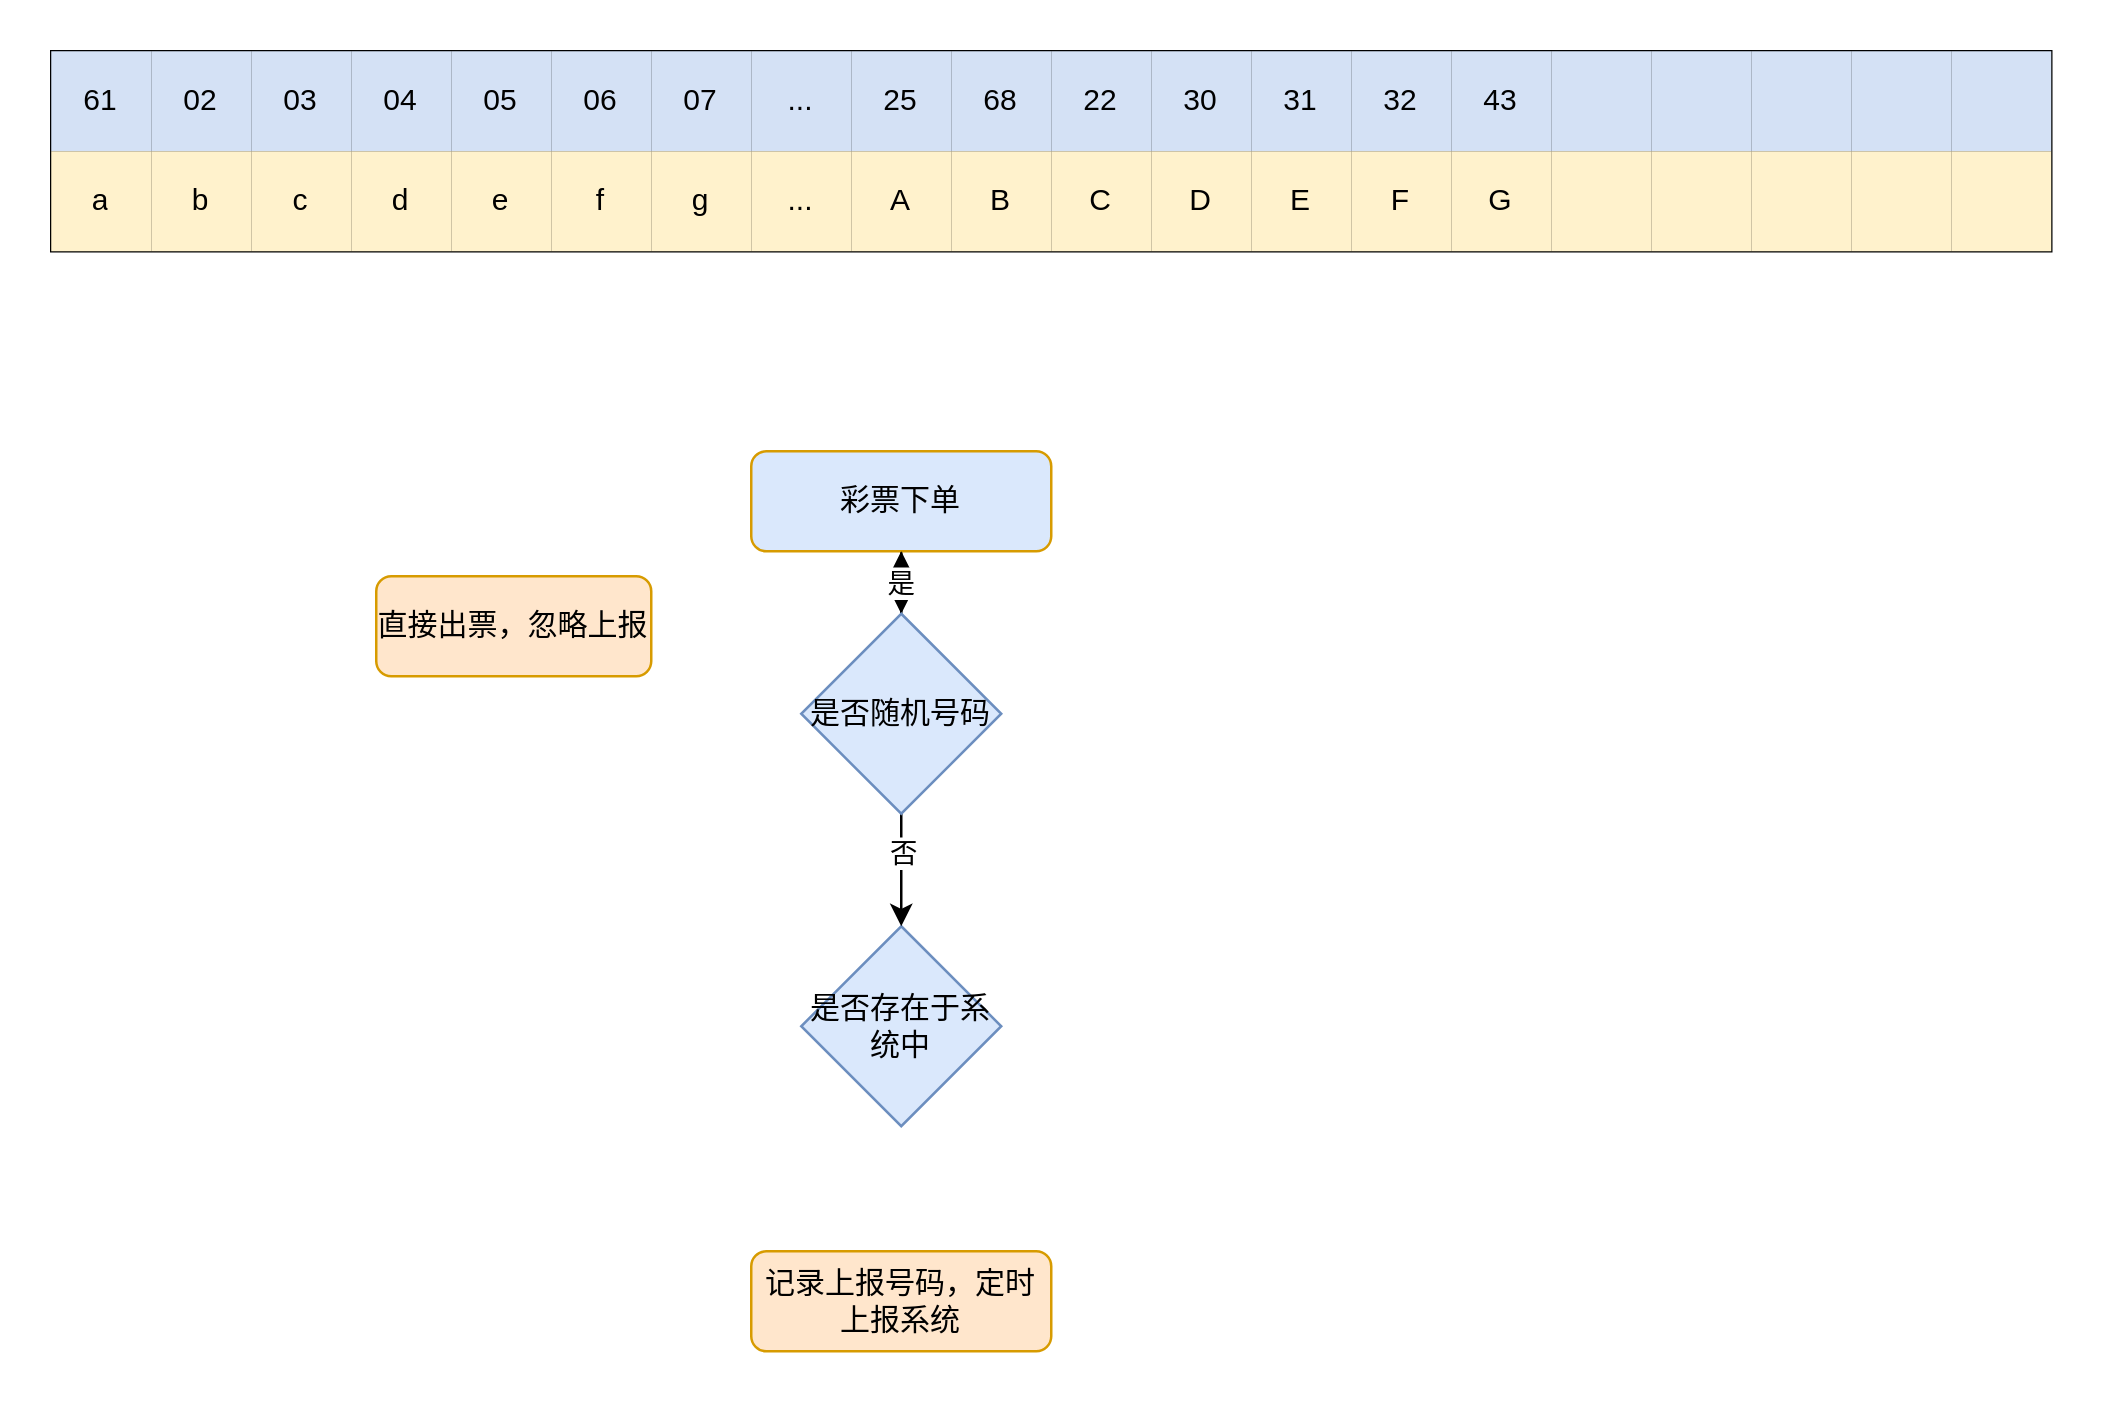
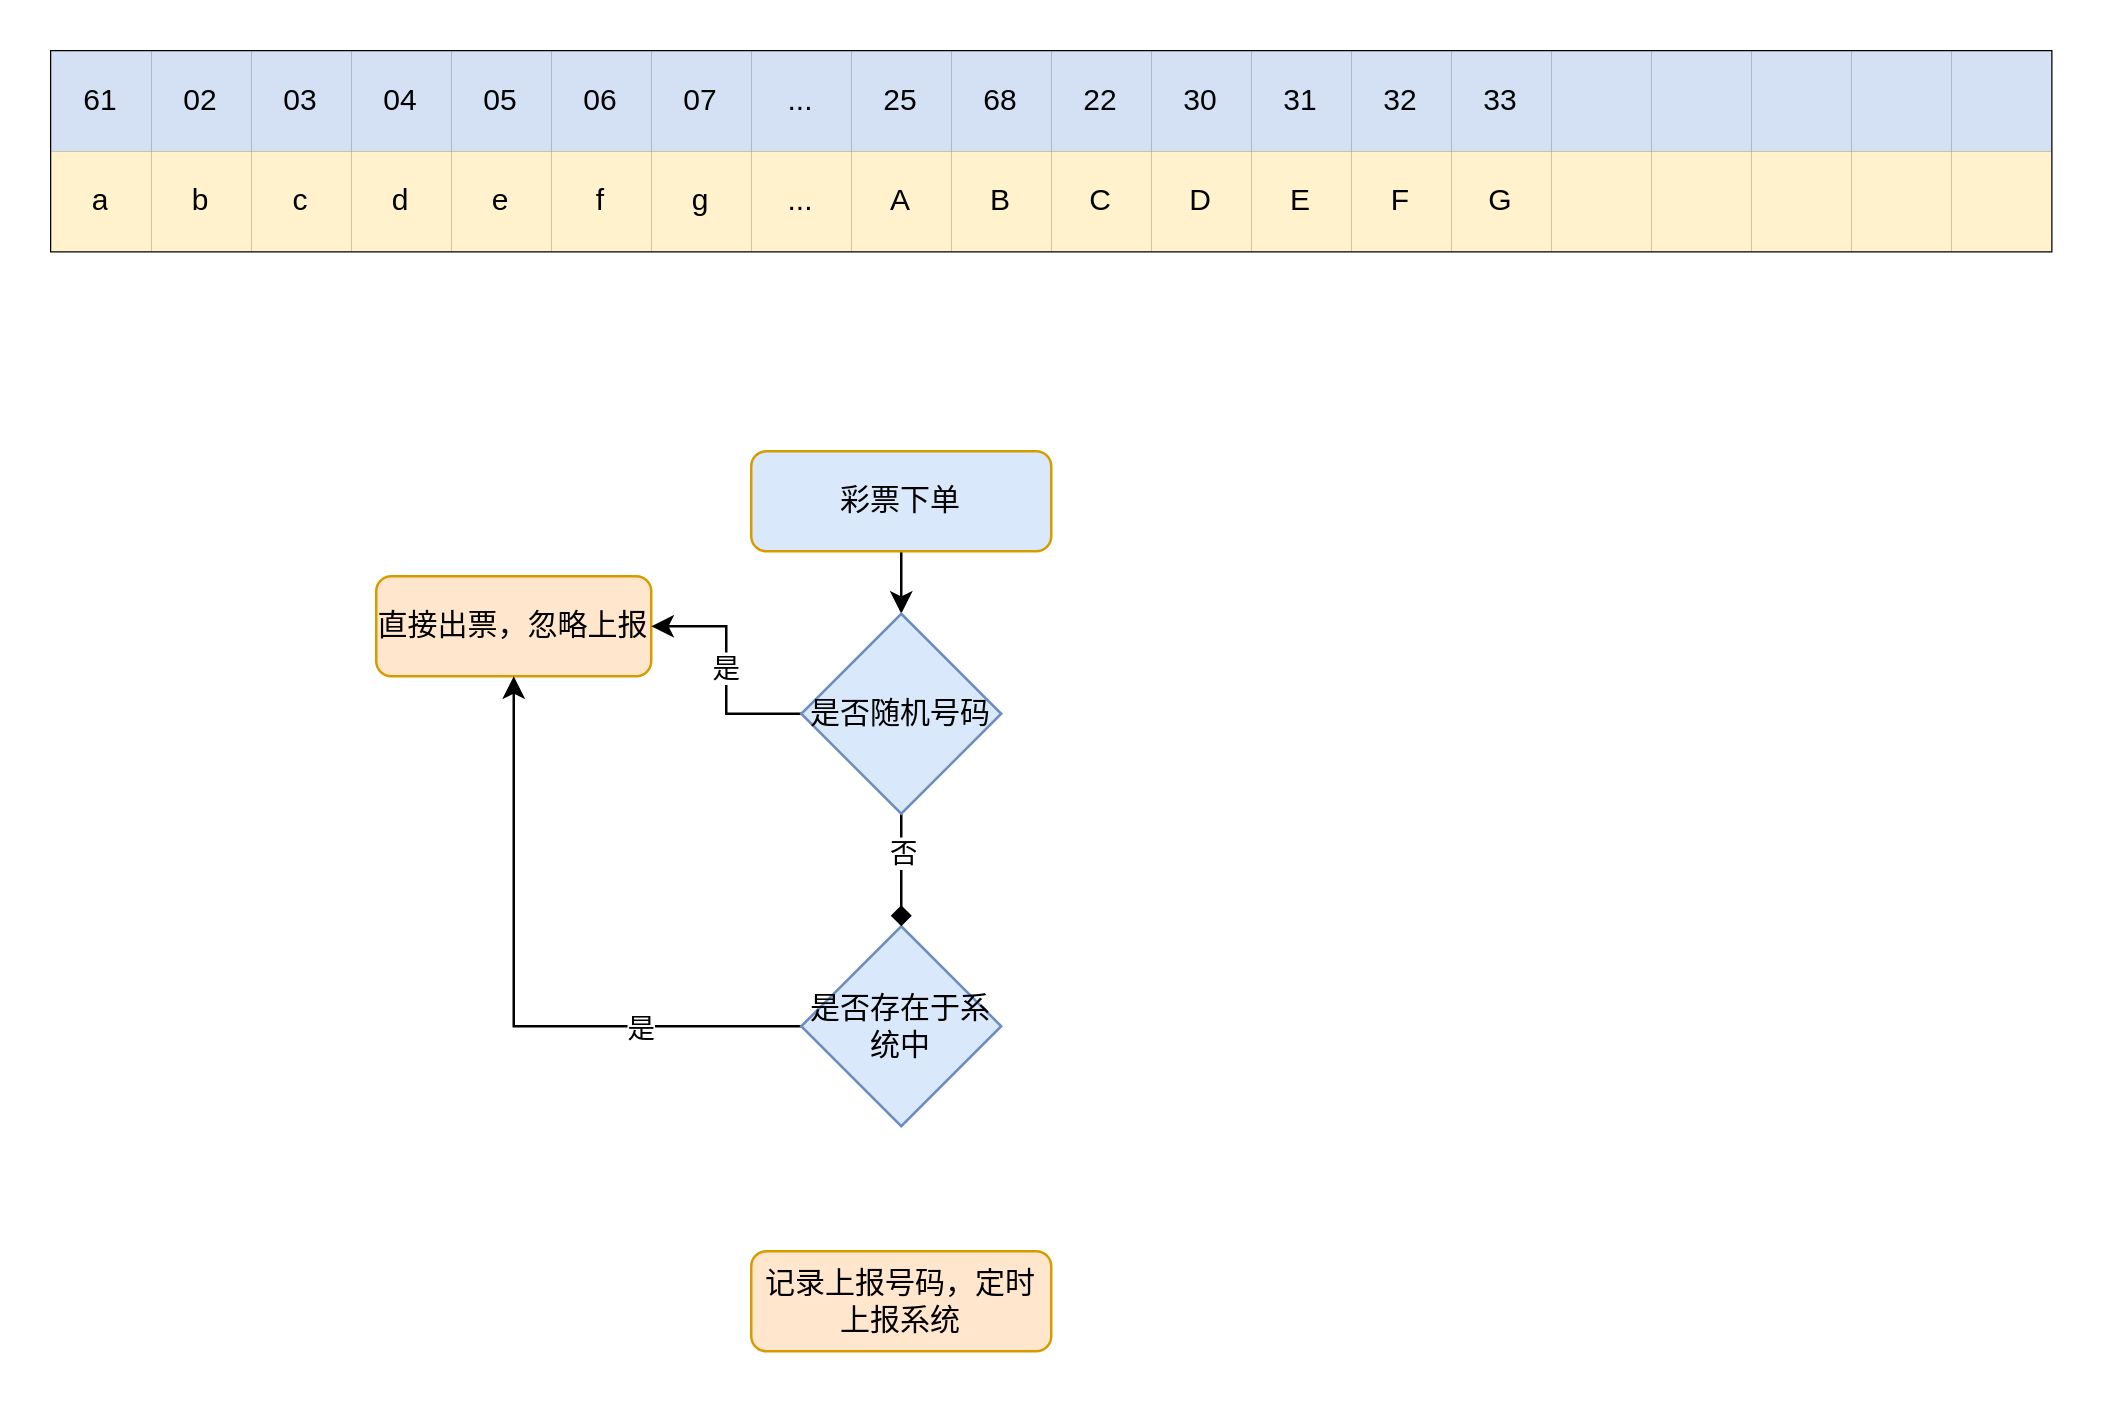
(1501, 101) -> (1501, 101)
(901, 612) -> (726, 679)
(901, 907) -> (901, 906)
none -> (514, 1003)
